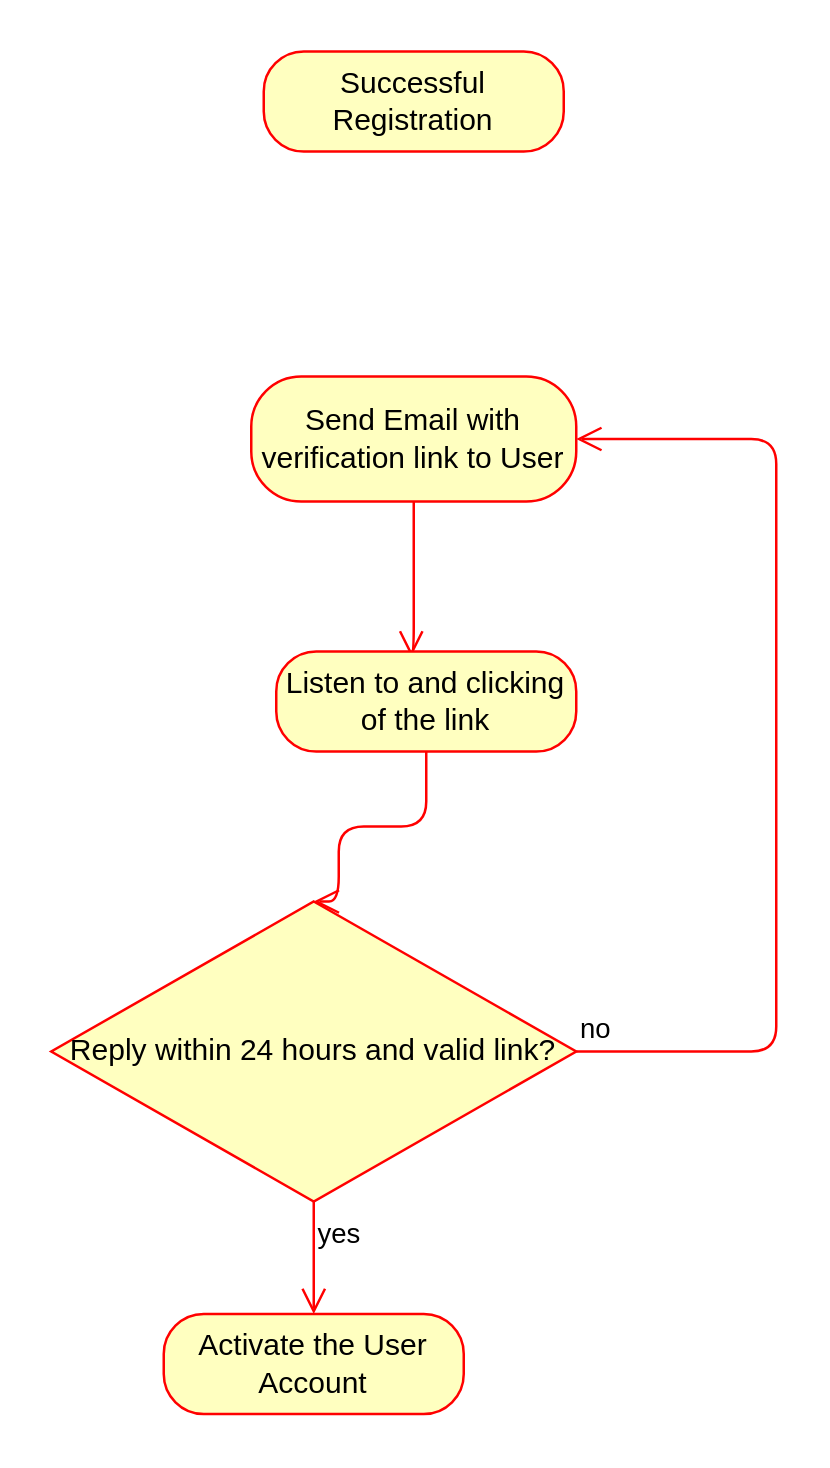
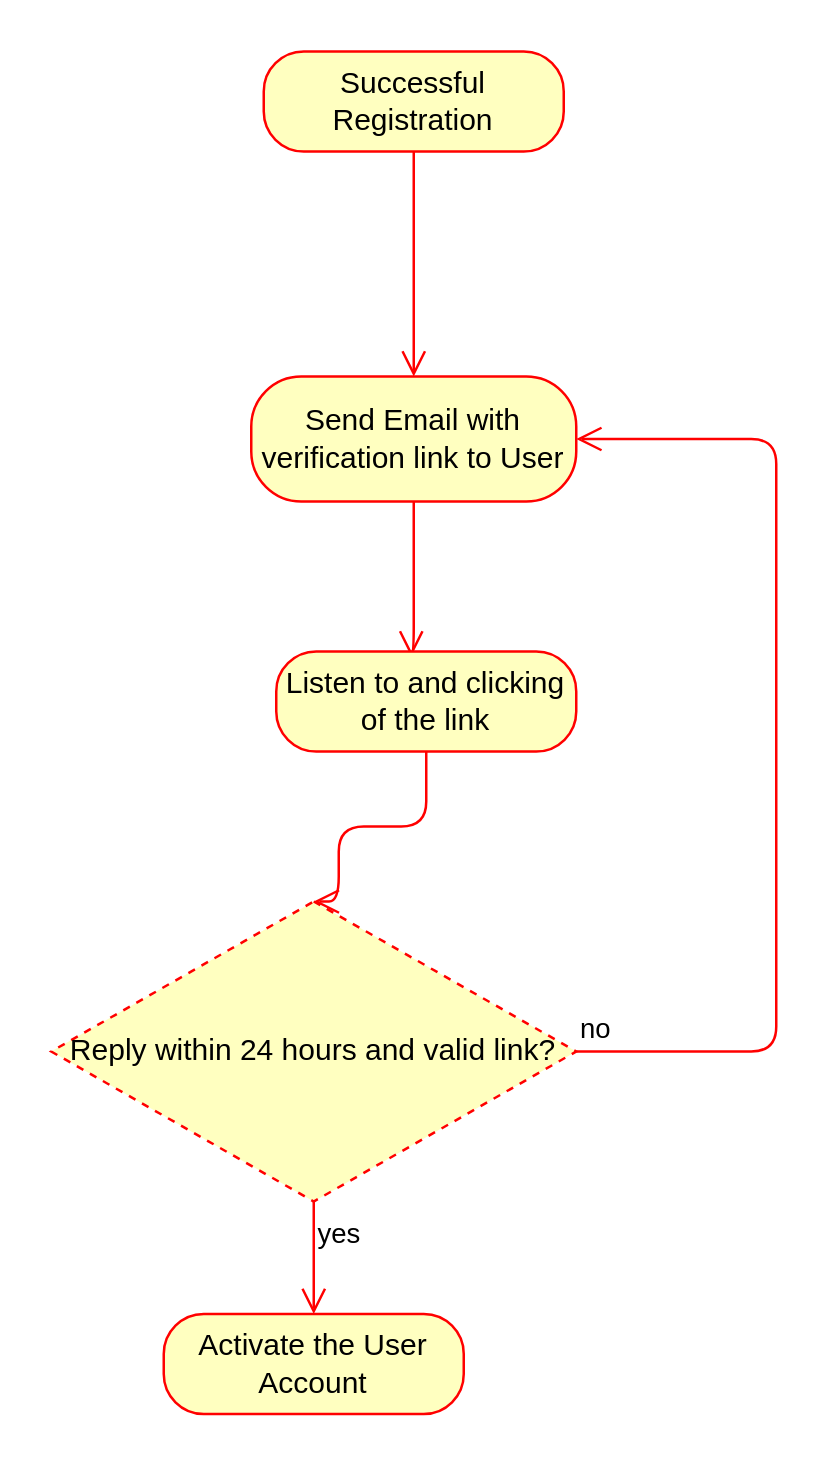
none -> (414, 260)
(314, 1051) -> (314, 1051)
